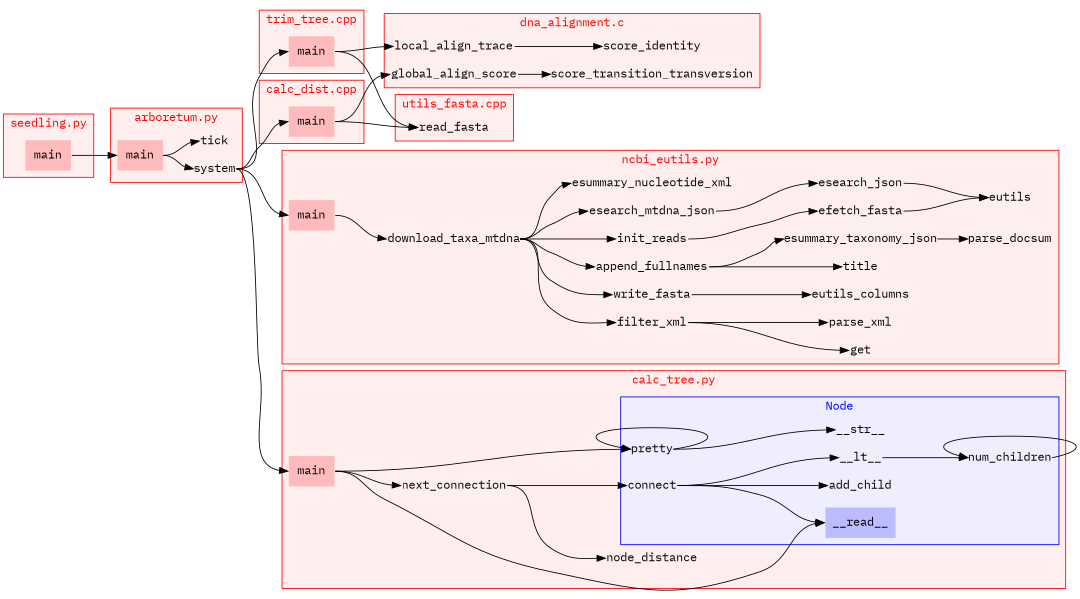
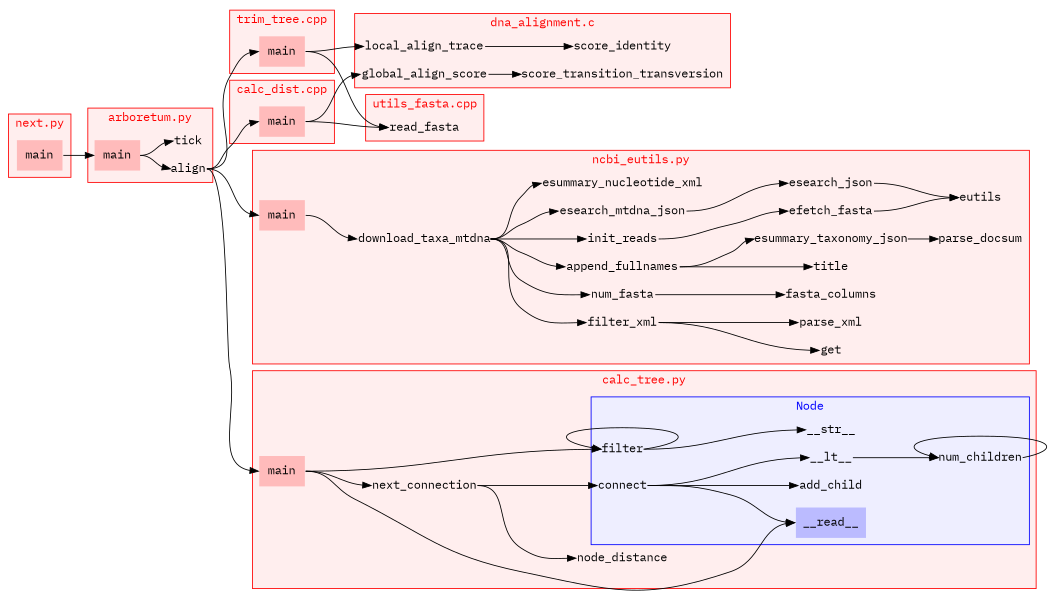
(49, 124) -> (40, 124)
(214, 169) -> (188, 169)
(652, 295) -> (622, 295)
(860, 295) -> (831, 295)
(652, 449) -> (622, 449)
